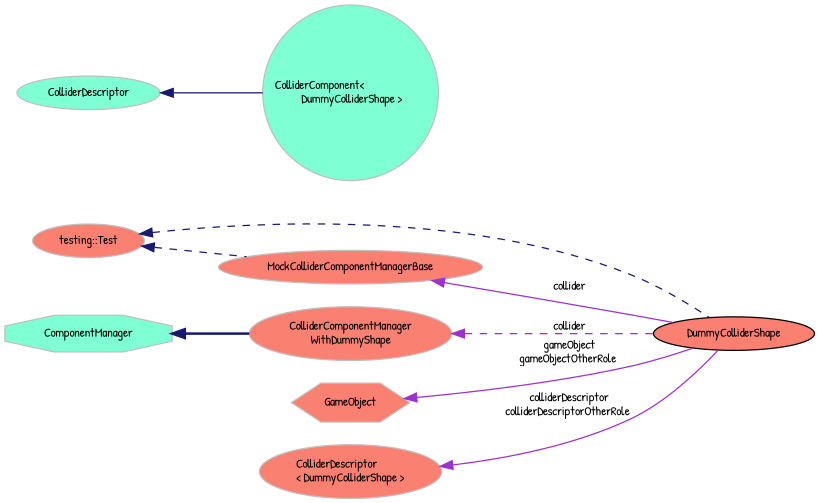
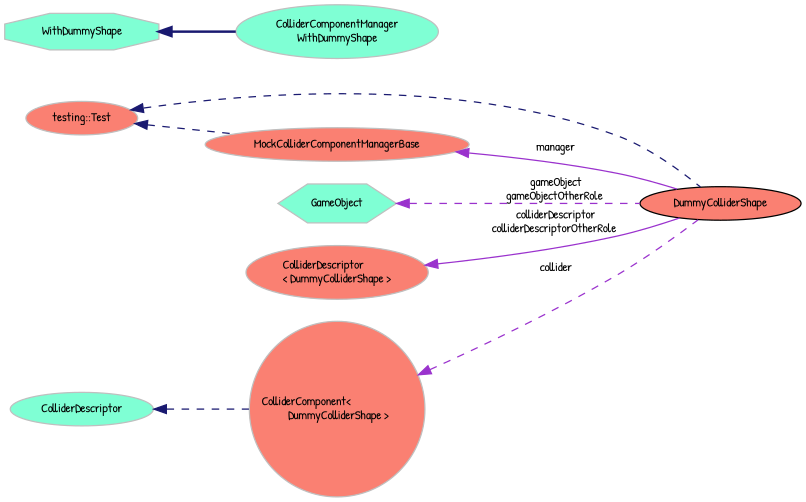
(218, 93) -> (208, 409)
(351, 93) -> (337, 409)
(568, 287) -> (555, 148)
(89, 334) -> (82, 32)
(351, 334) -> (337, 32)
(559, 334) -> (568, 302)
(556, 380) -> (525, 203)
(351, 403) -> (337, 203)
